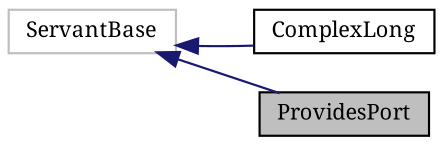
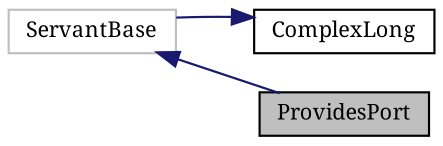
(226, 46) -> (204, 17)
